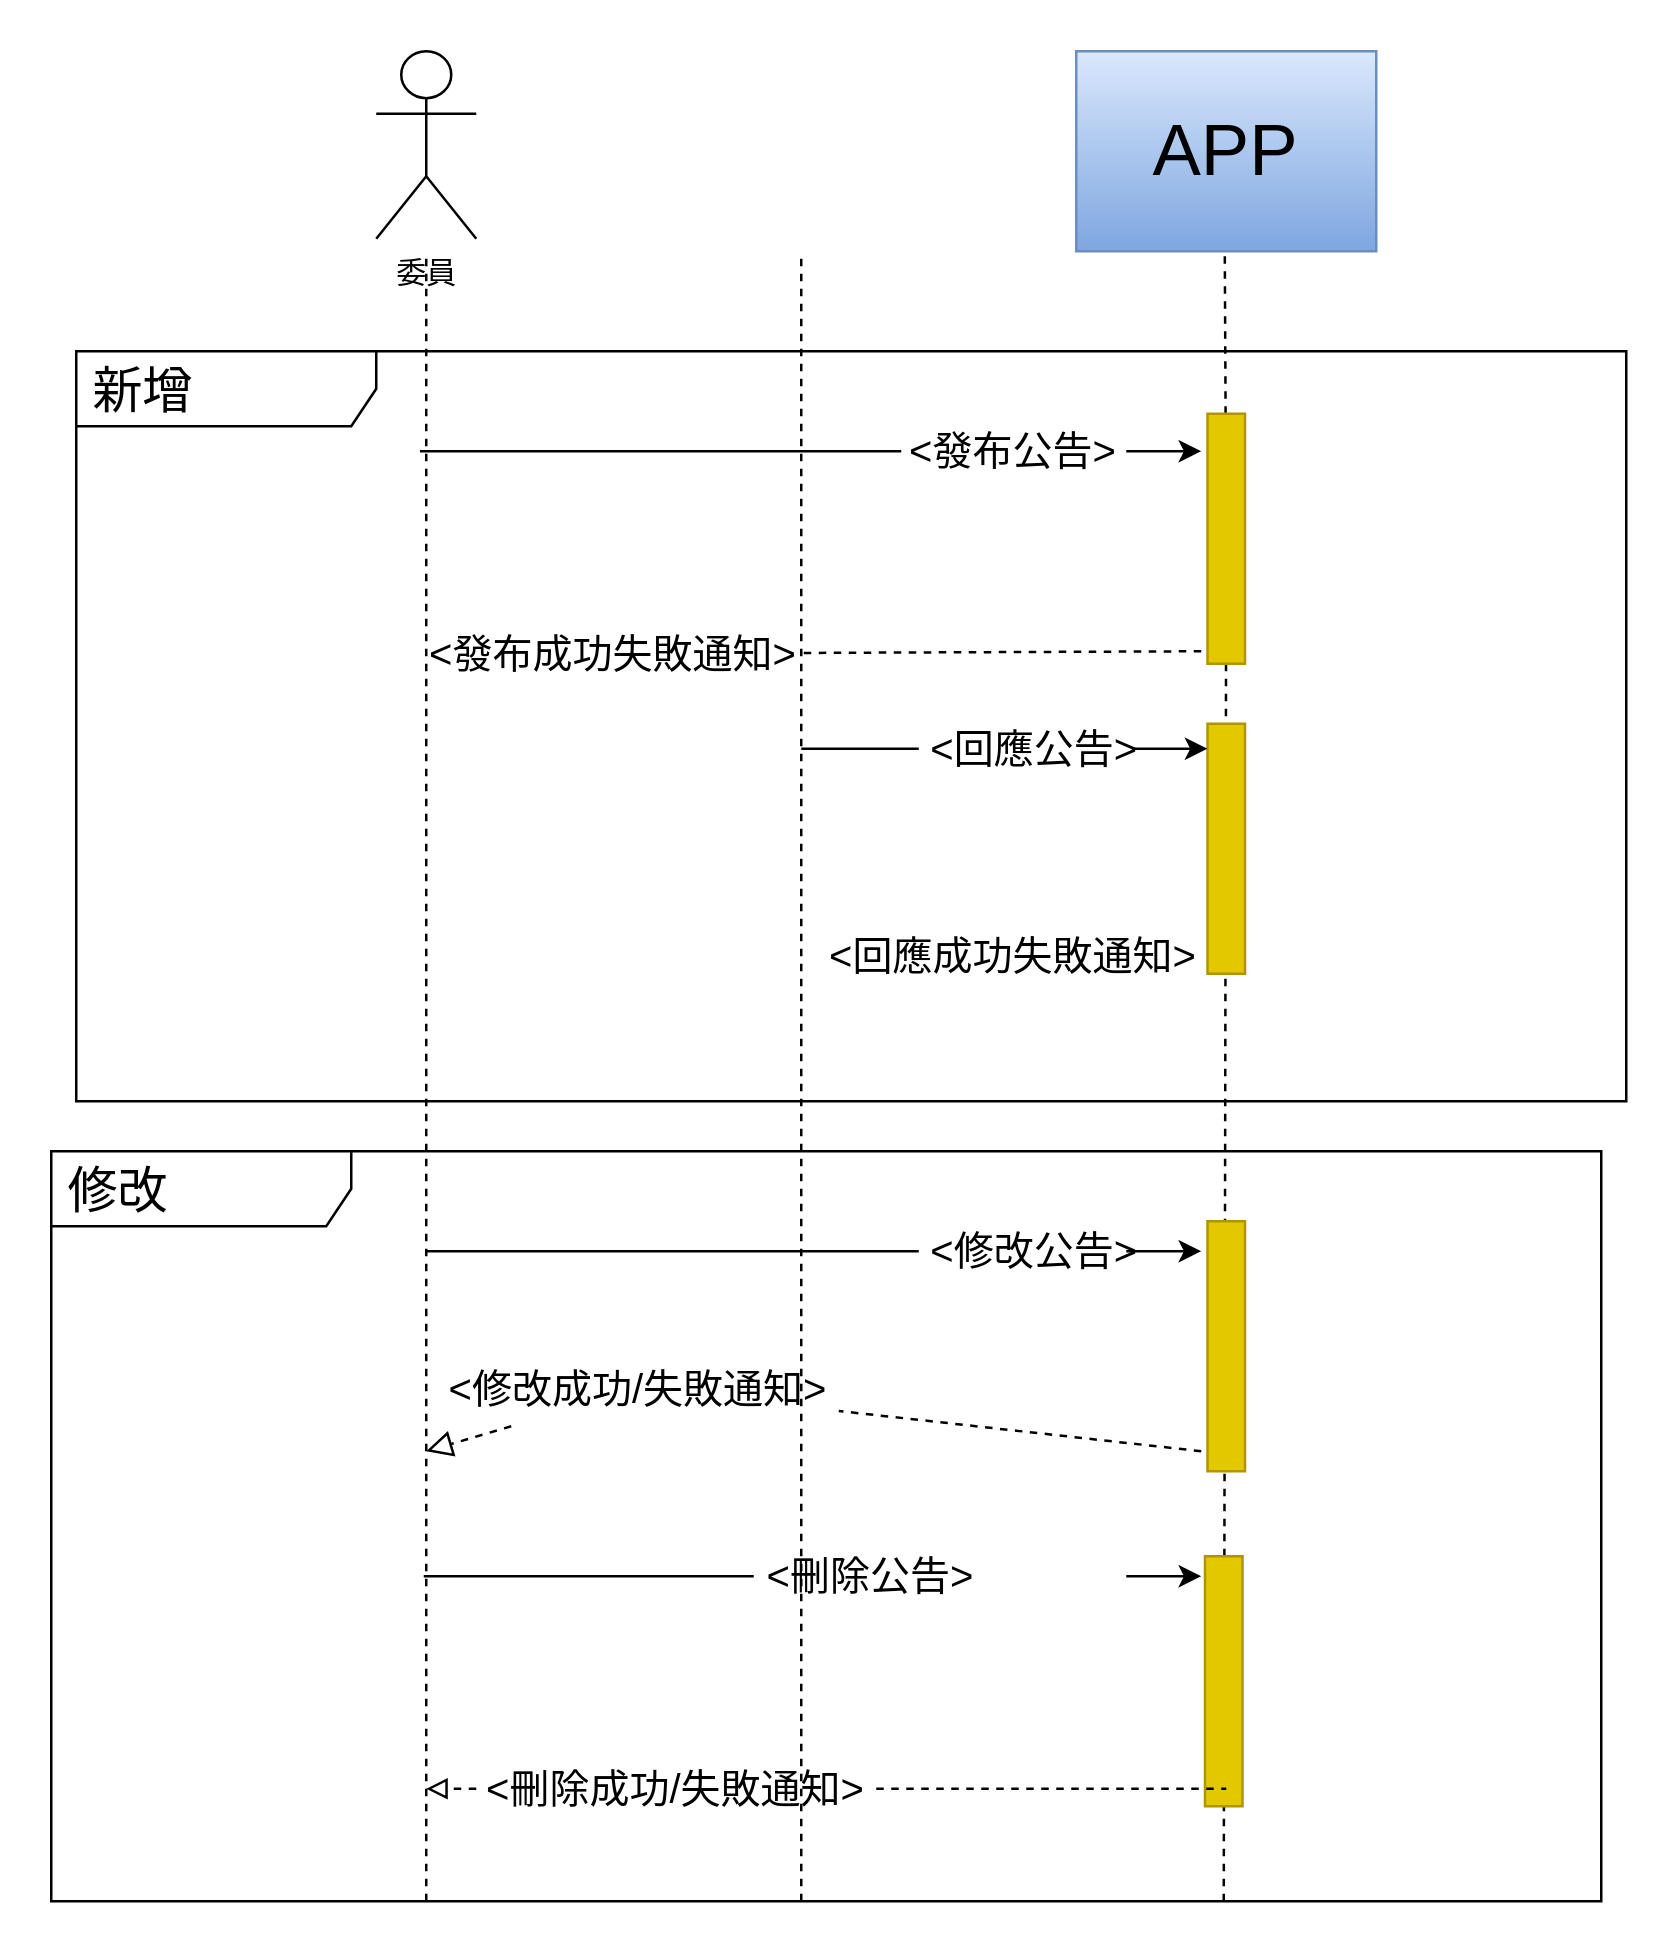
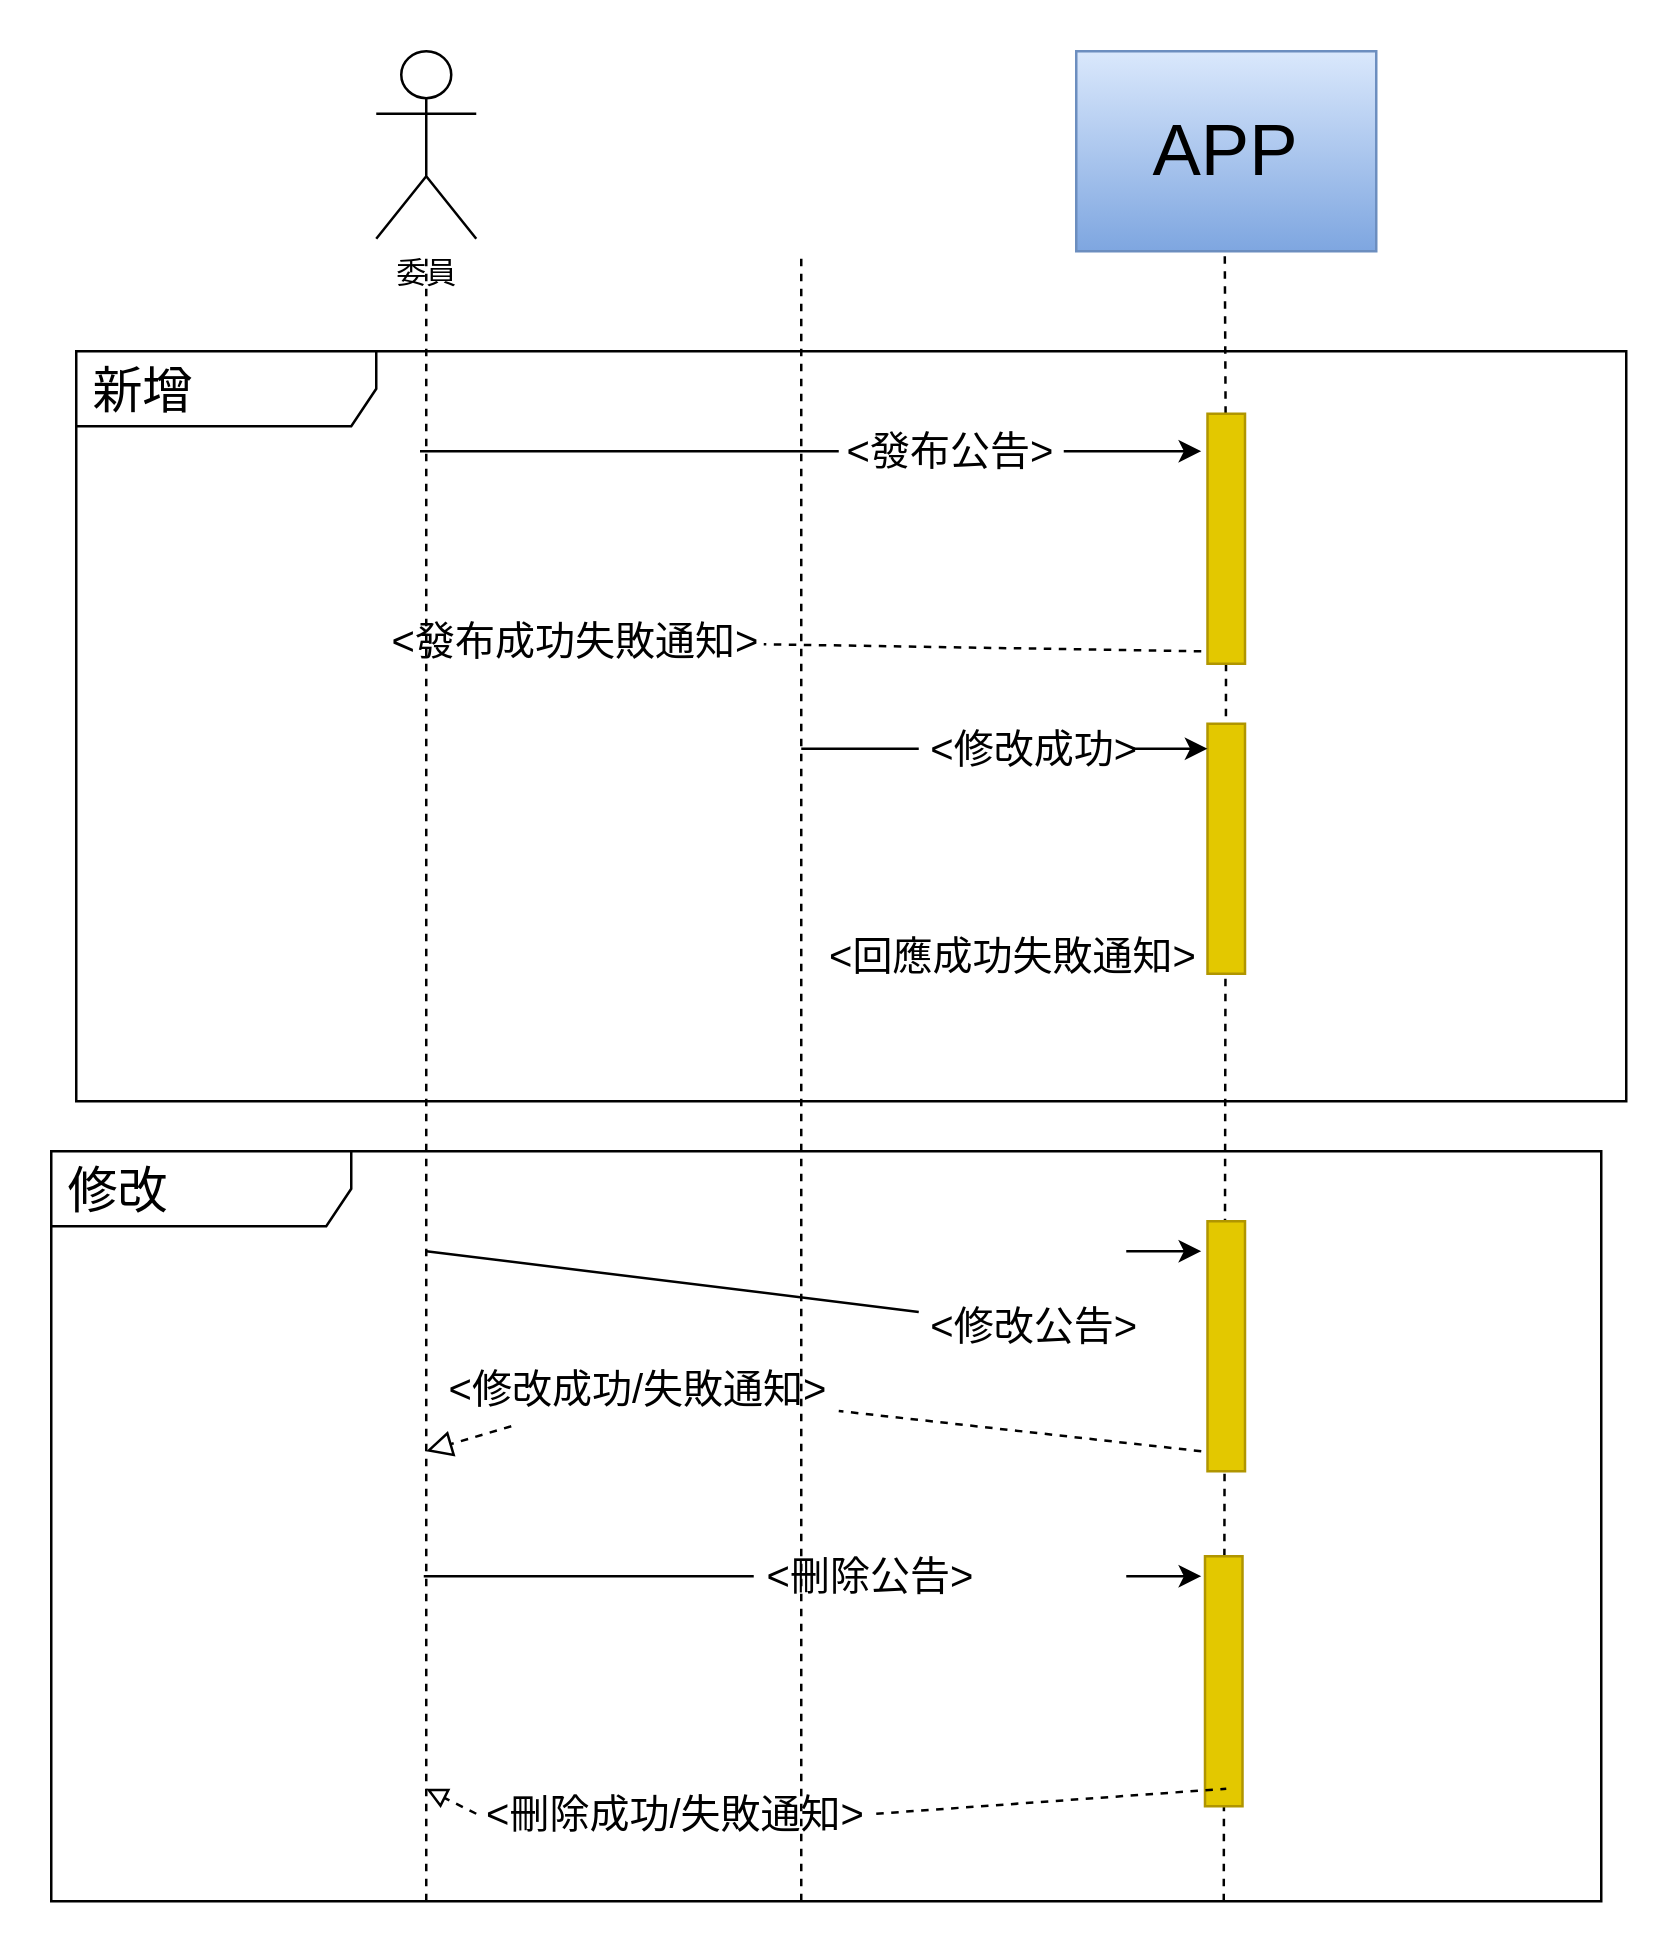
(1014, 451) -> (951, 451)
(614, 654) -> (576, 641)
(1035, 749) -> (1035, 749)
(1035, 1251) -> (1035, 1326)
(676, 1789) -> (676, 1814)
